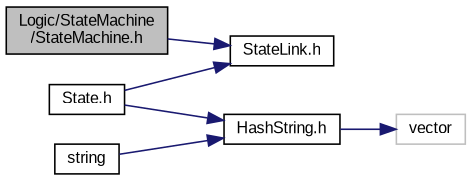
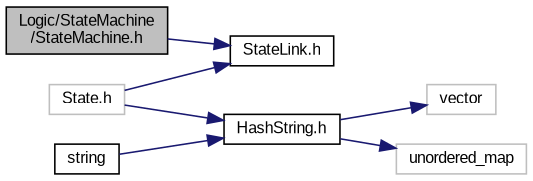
(87, 99) -> (87, 99)
none -> (461, 159)
